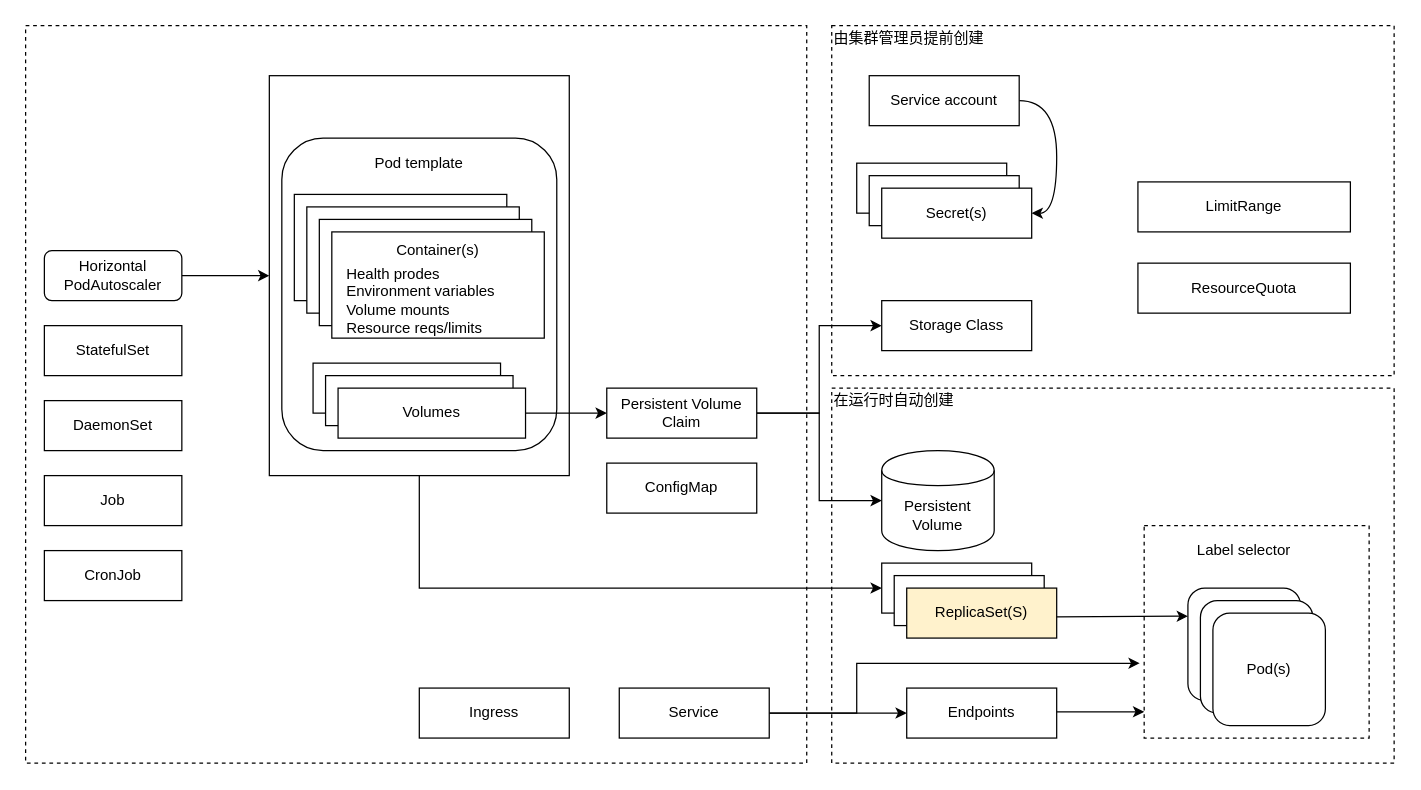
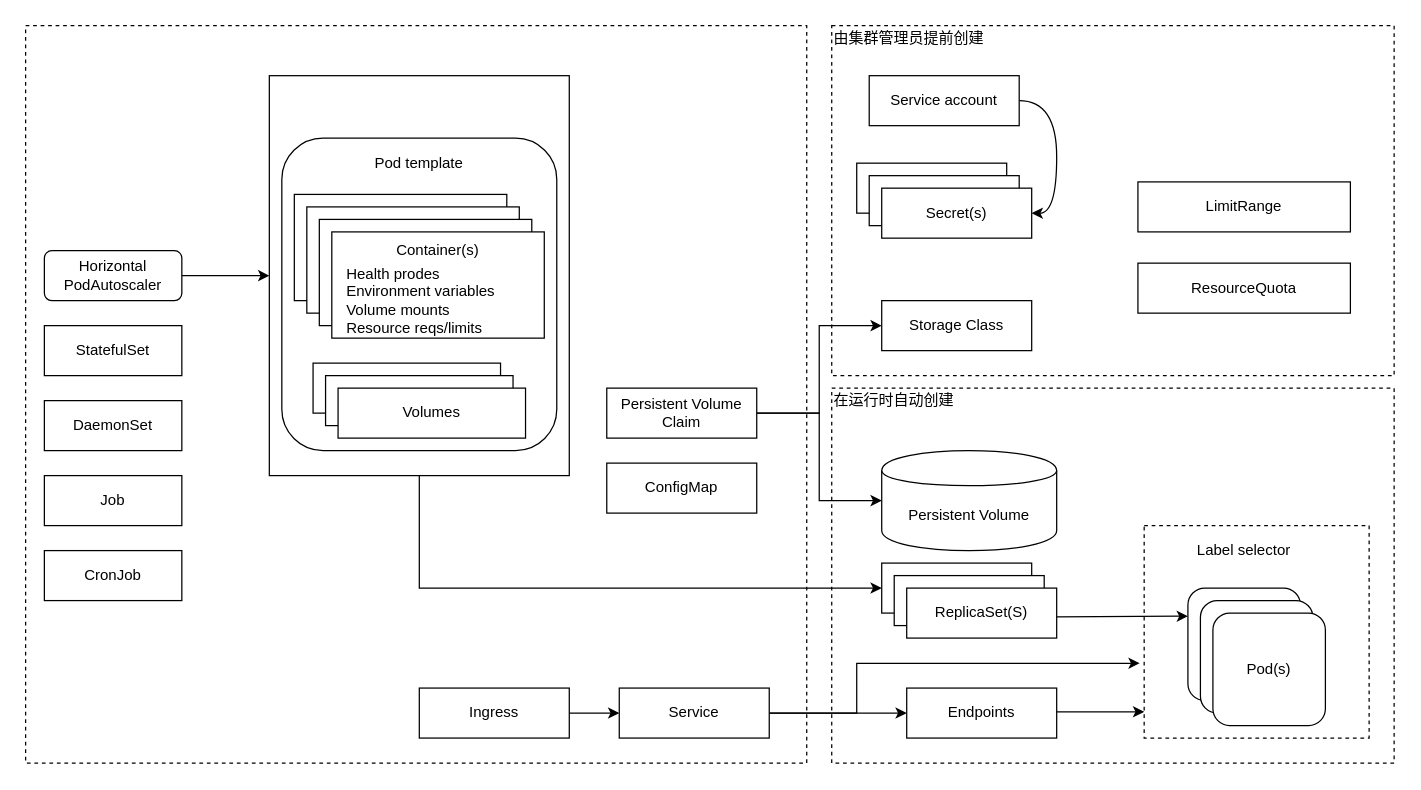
(562, 413) -> none
(938, 501) -> (969, 501)
(982, 613) -> (982, 613)
none -> (590, 713)
